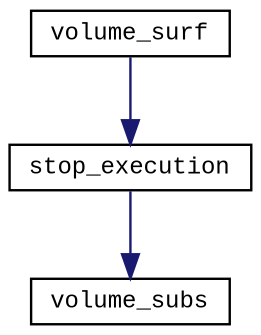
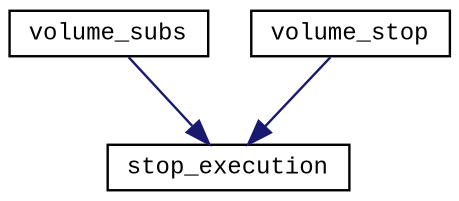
(130, 34) -> (351, 34)
(130, 222) -> (160, 92)
